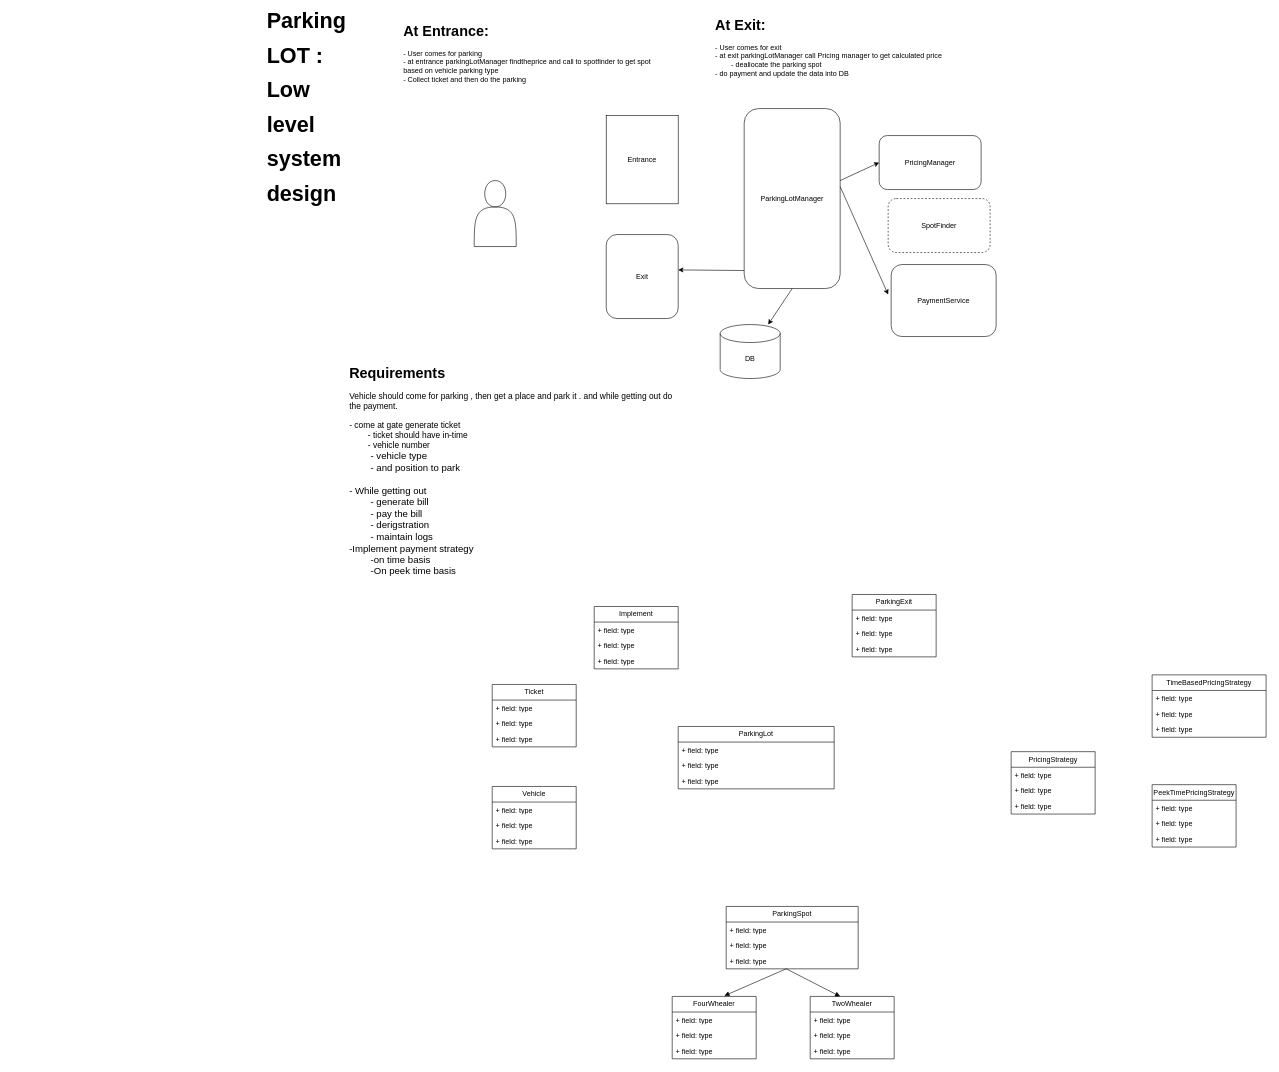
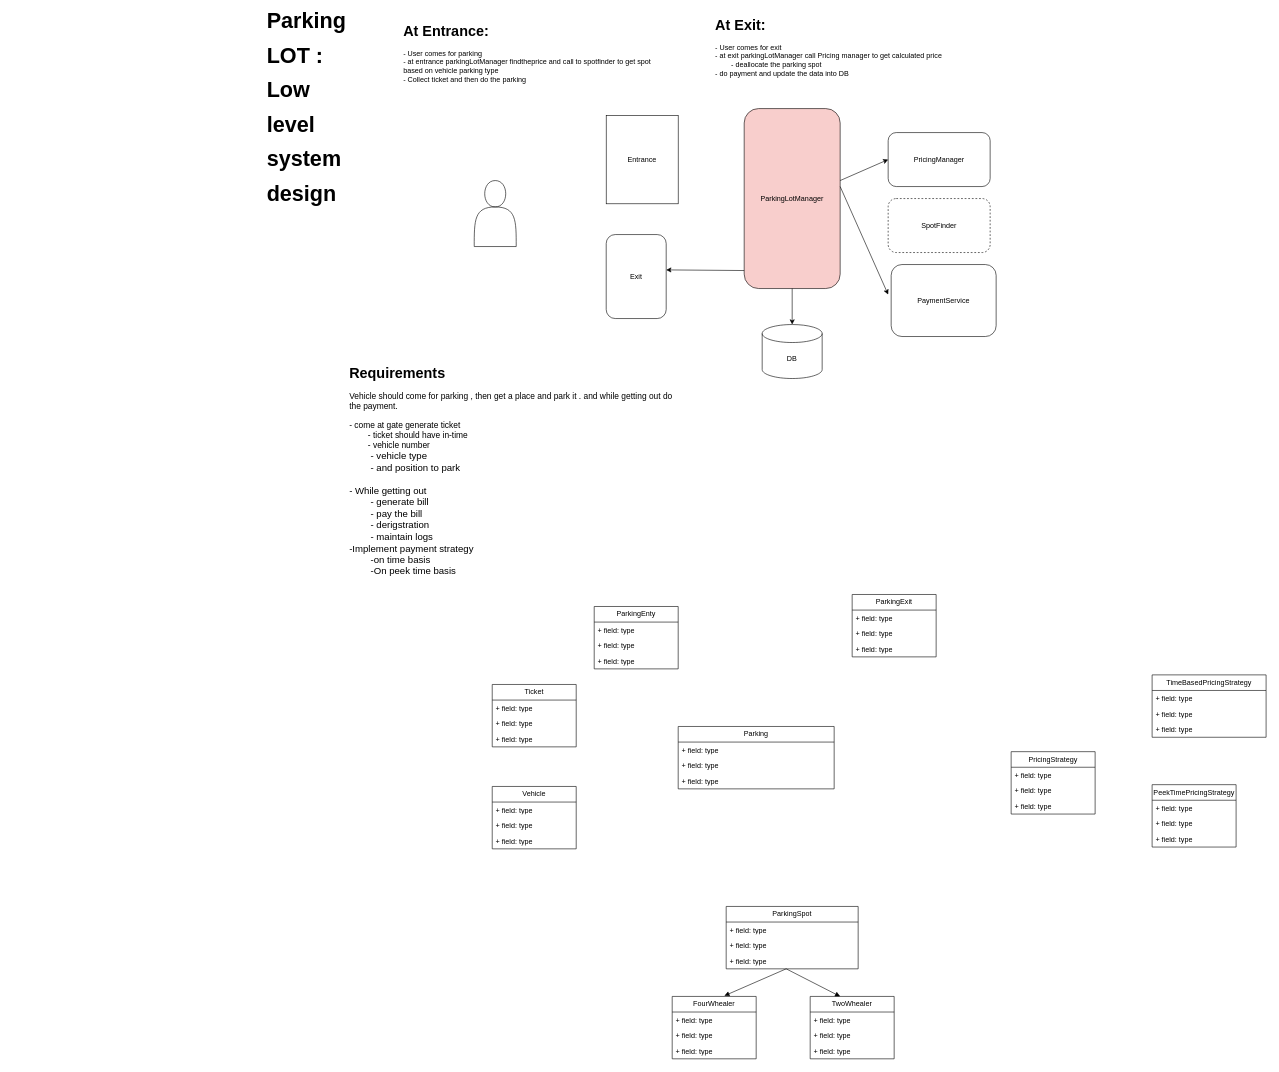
(930, 162) -> (939, 159)
(792, 198) -> (792, 198)
(642, 276) -> (636, 276)
(750, 351) -> (792, 351)
(636, 614) -> (636, 614)
(756, 734) -> (756, 734)
